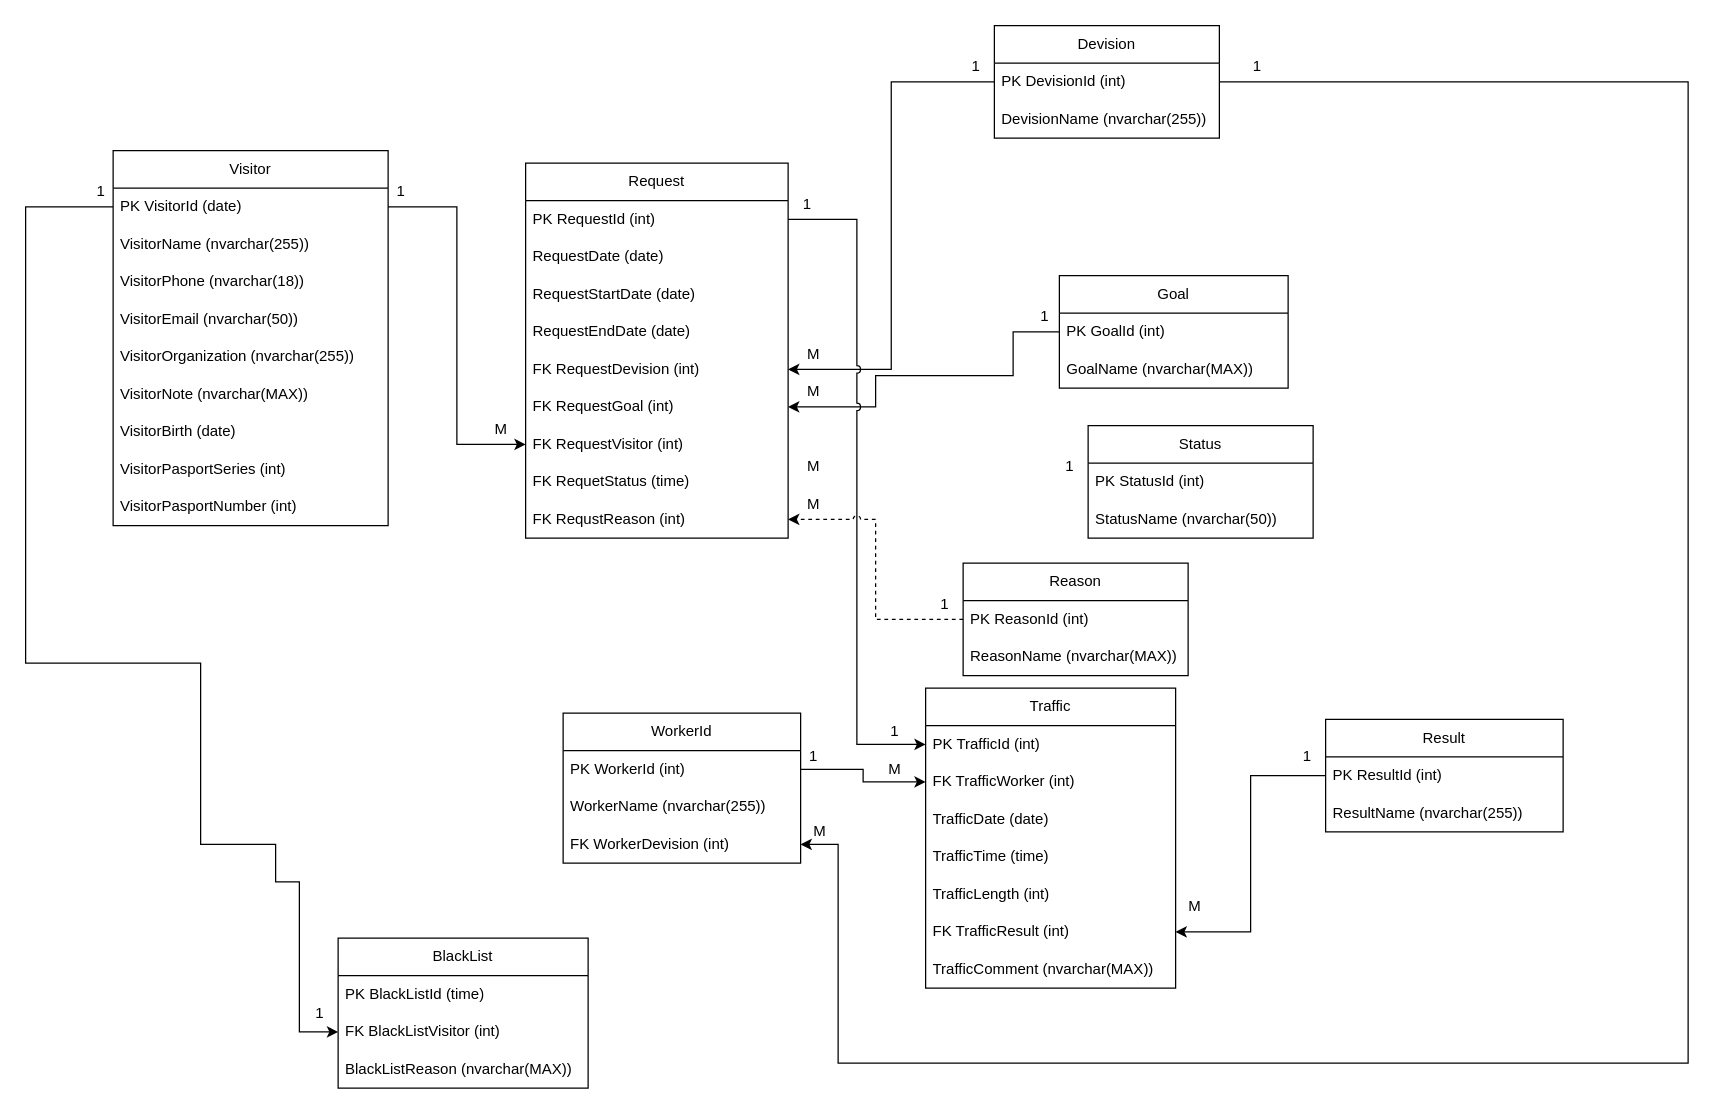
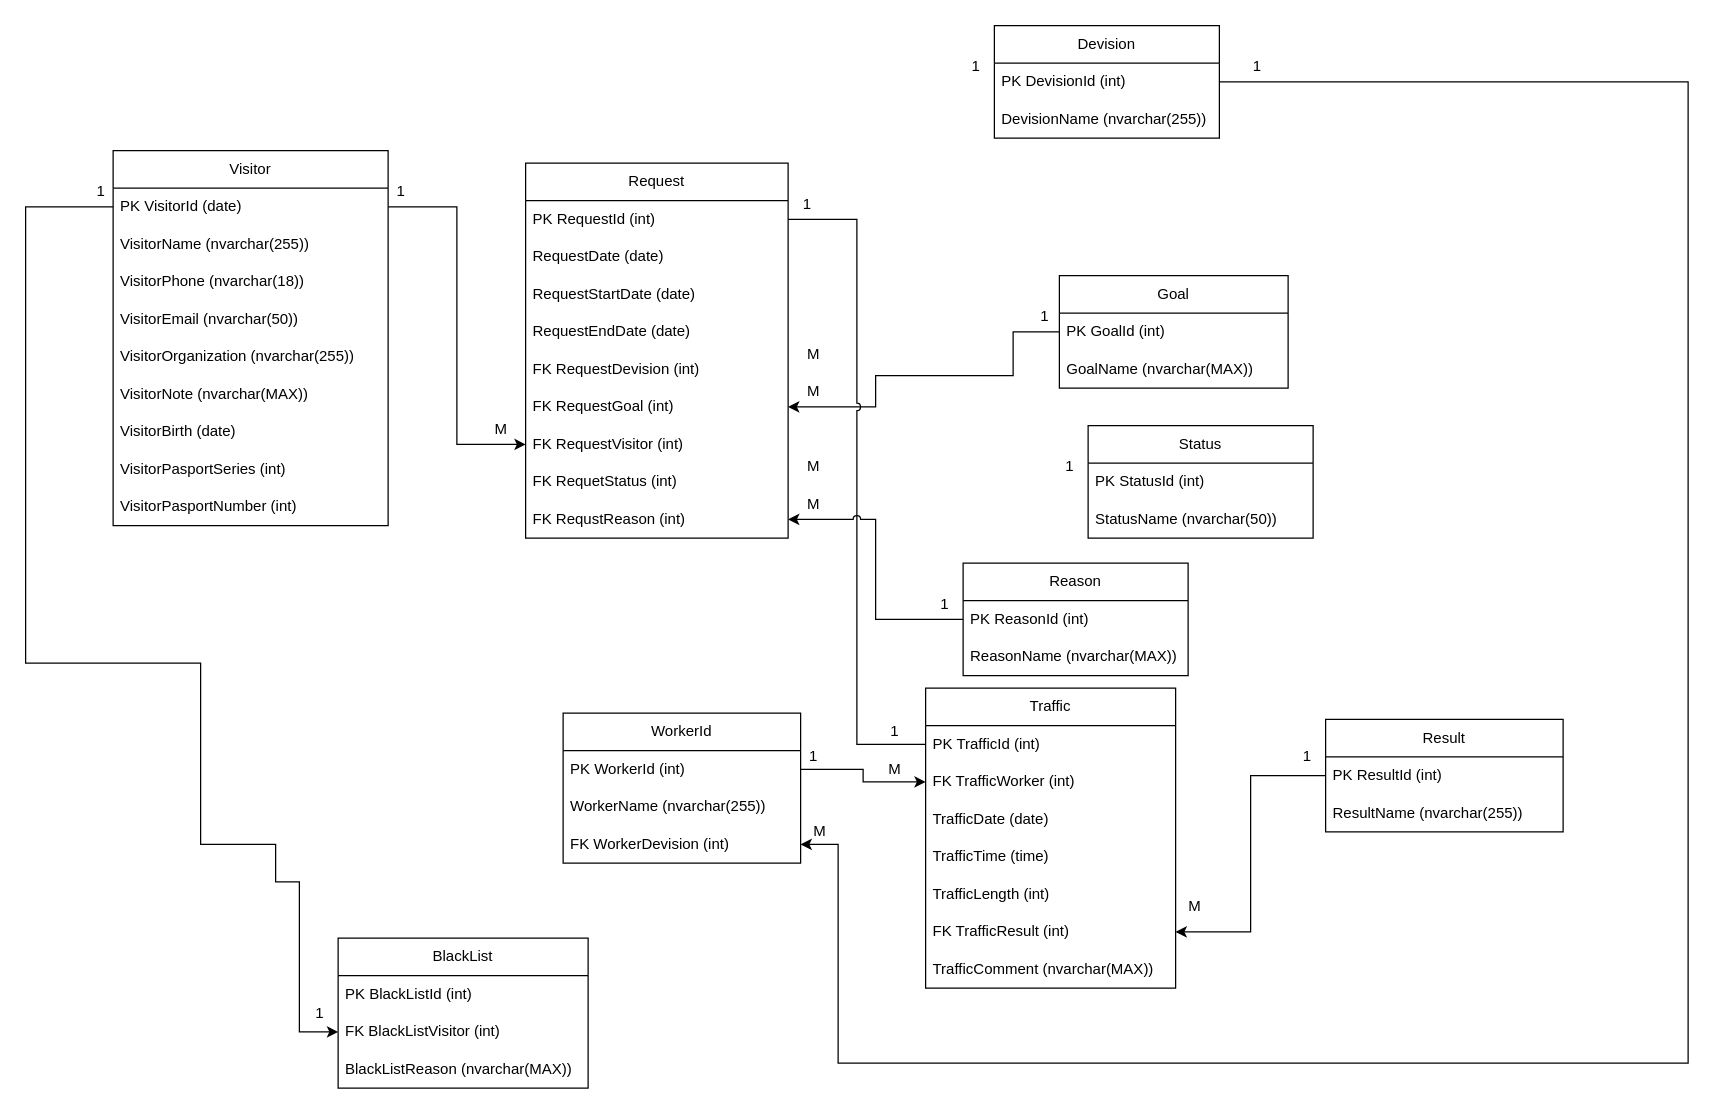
(891, 189) -> none
(620, 482) -> (615, 482)
(876, 570) -> (876, 570)
(916, 744) -> (919, 744)
(424, 994) -> (420, 994)
